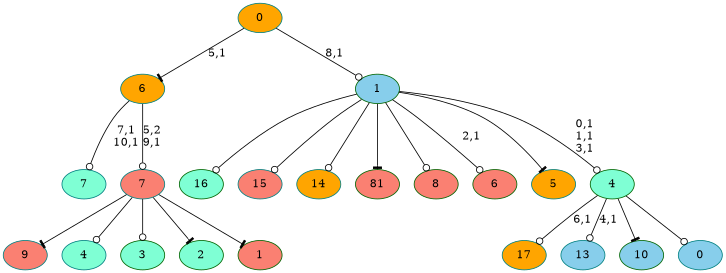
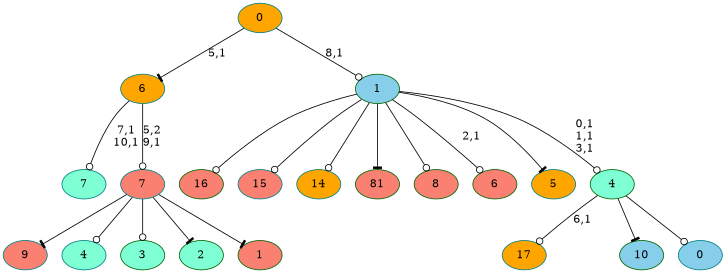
(201, 184) -> (201, 184)
(583, 255) -> none
